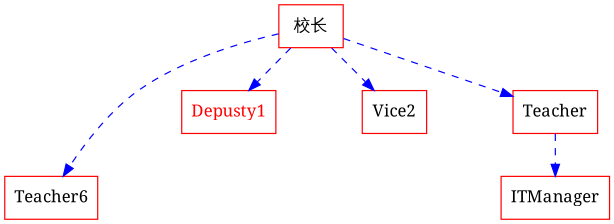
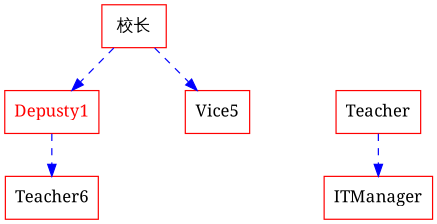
(422, 65) -> none
(159, 77) -> (52, 149)
(394, 112) -> (217, 112)
